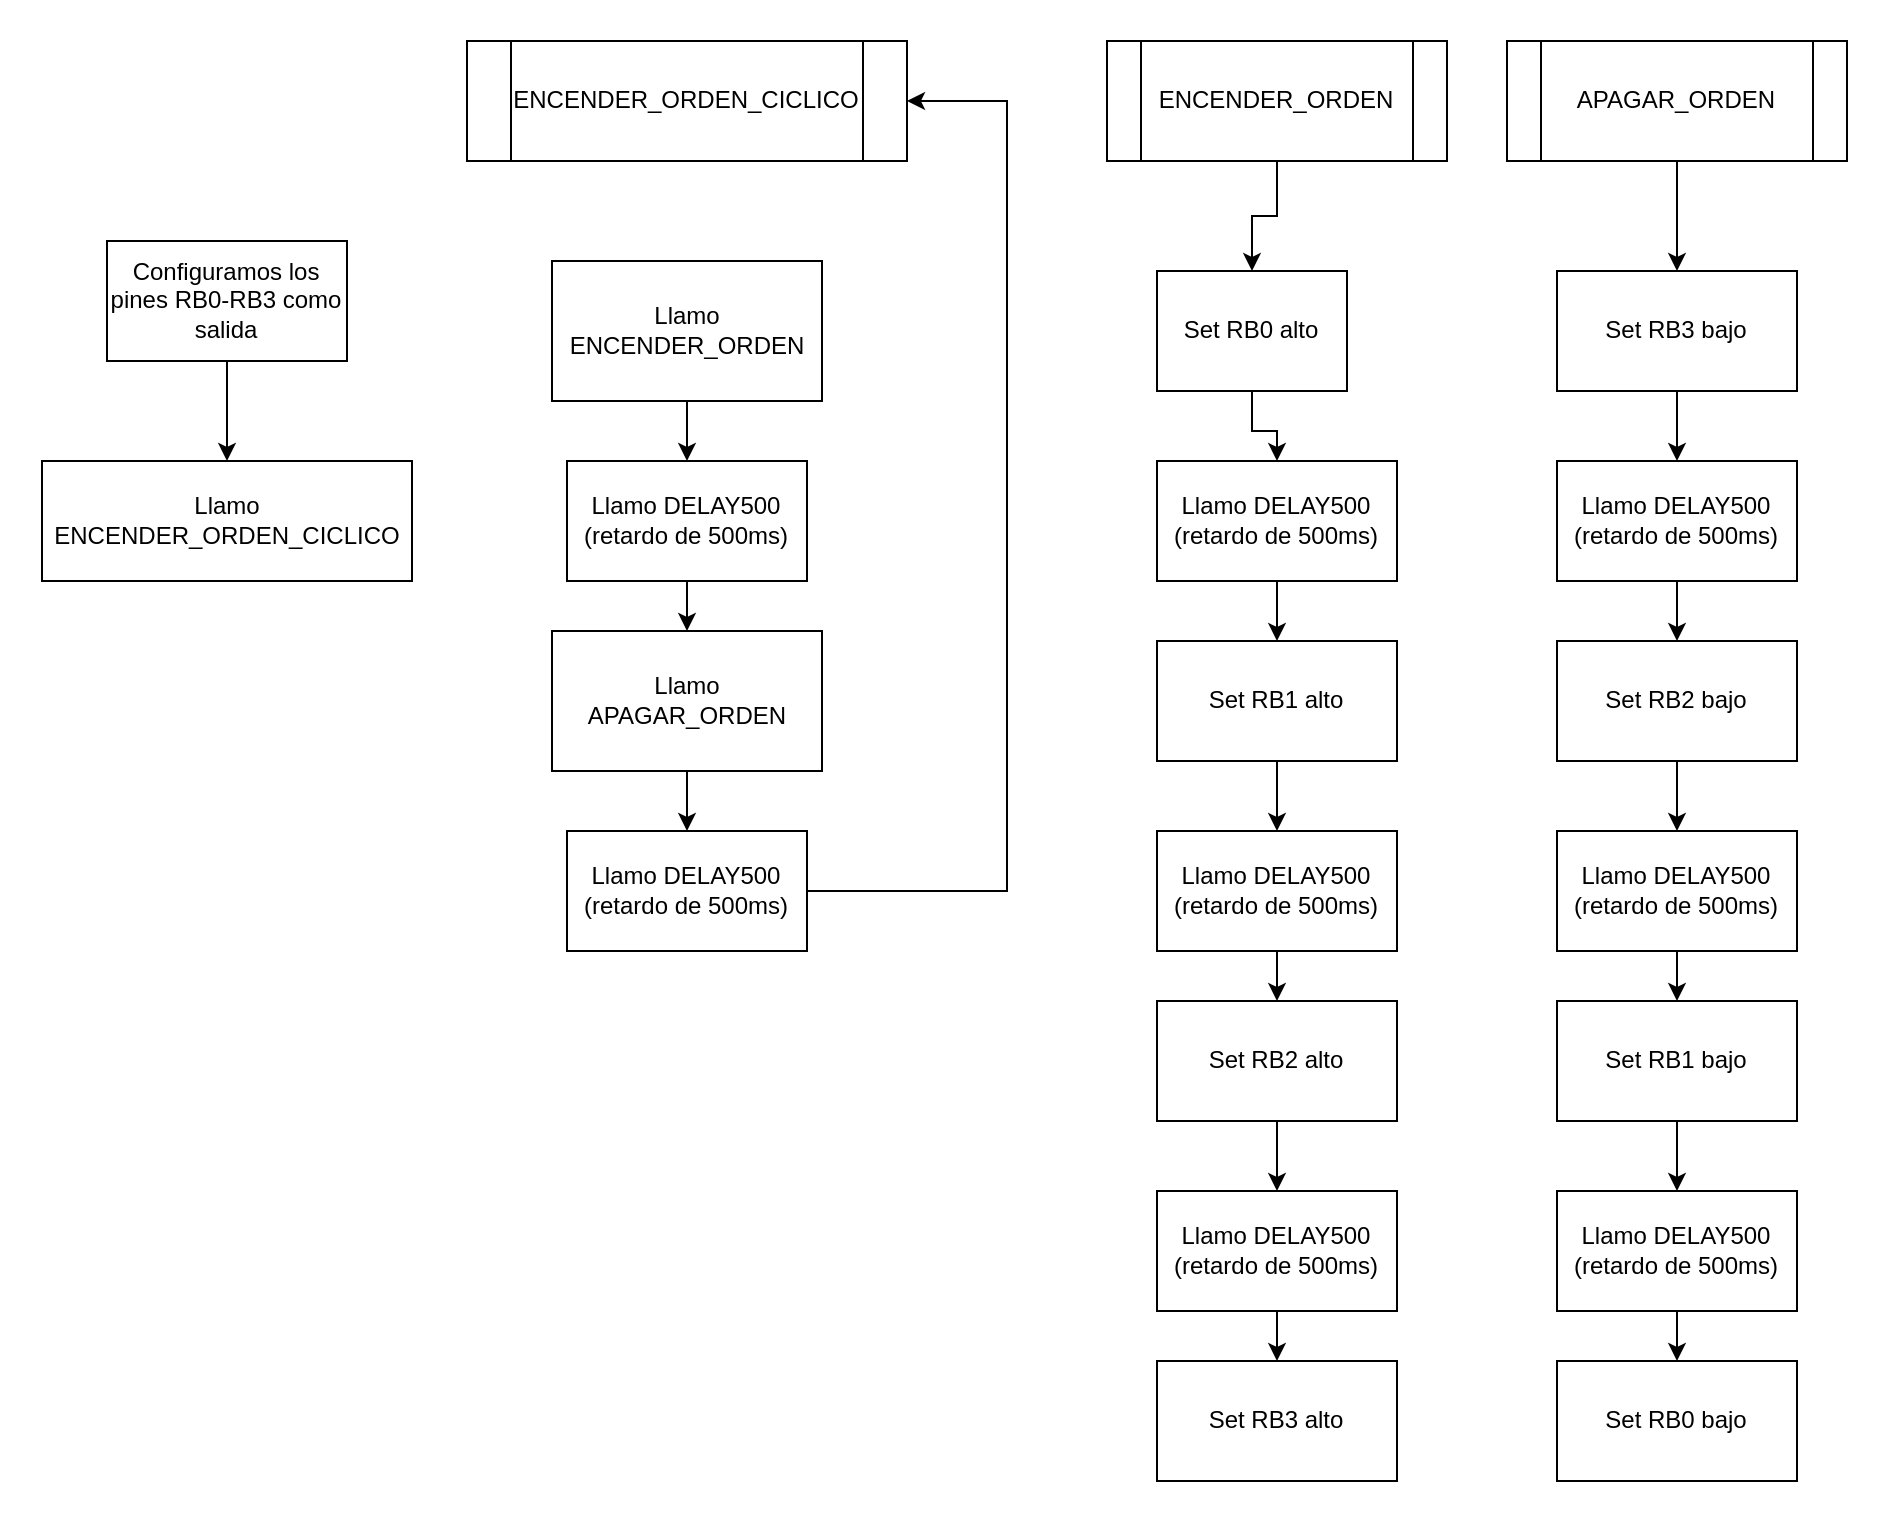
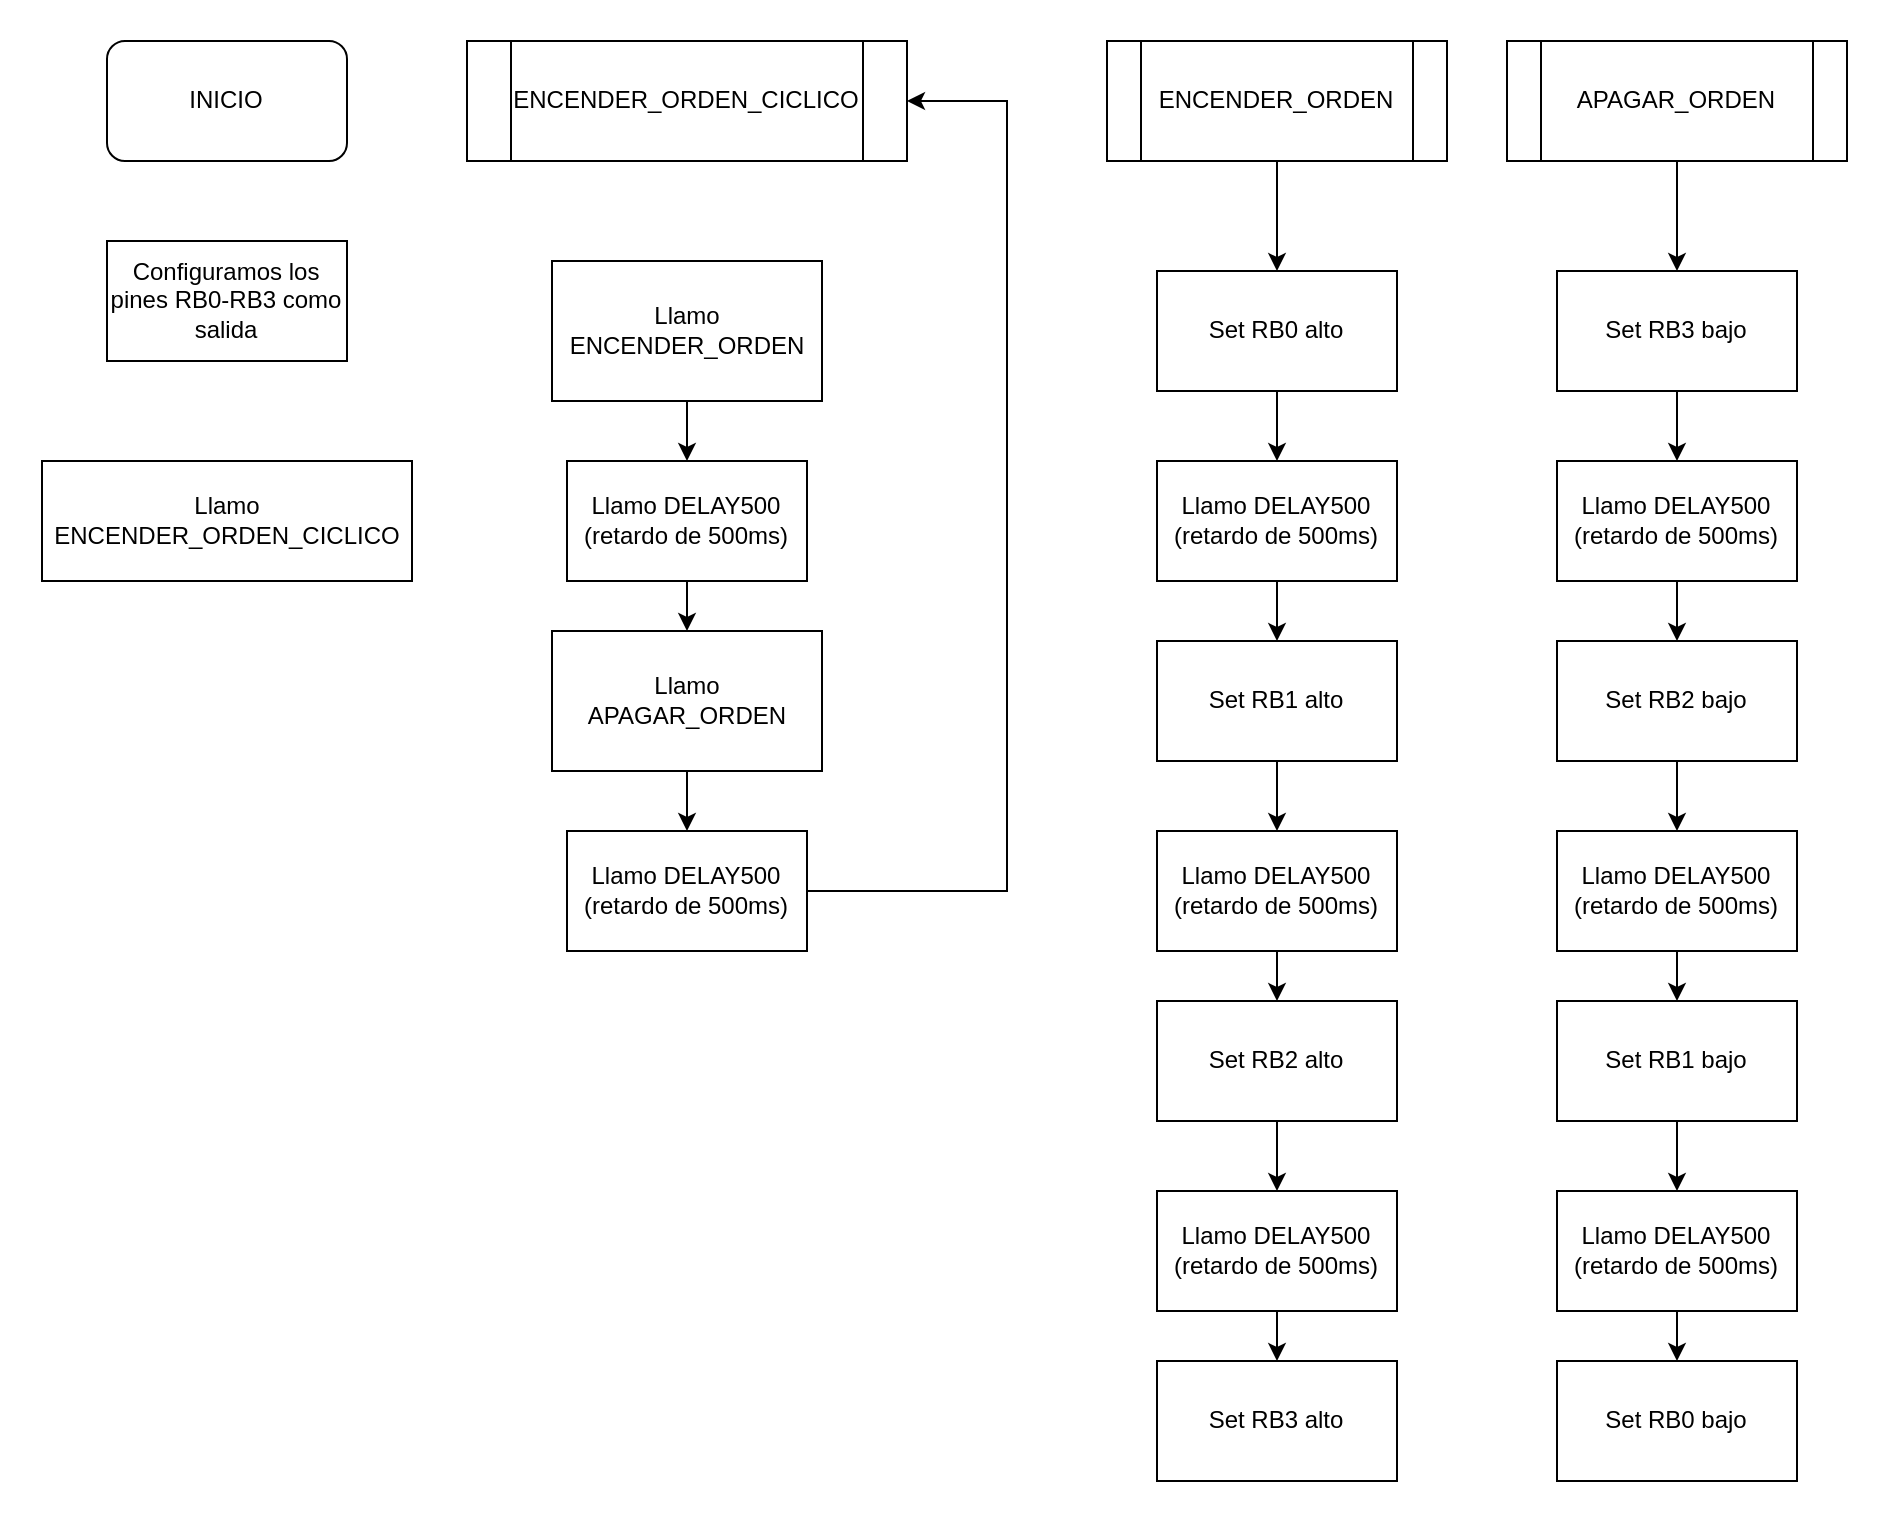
none -> (227, 101)
(1252, 331) -> (1277, 331)
(227, 404) -> none
